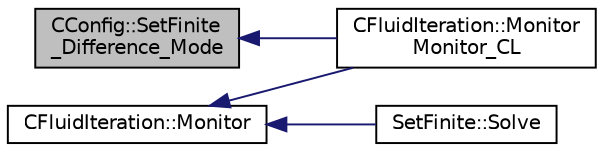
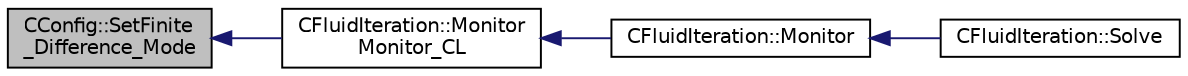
(291, 84) -> (586, 38)
(466, 124) -> (1060, 38)
